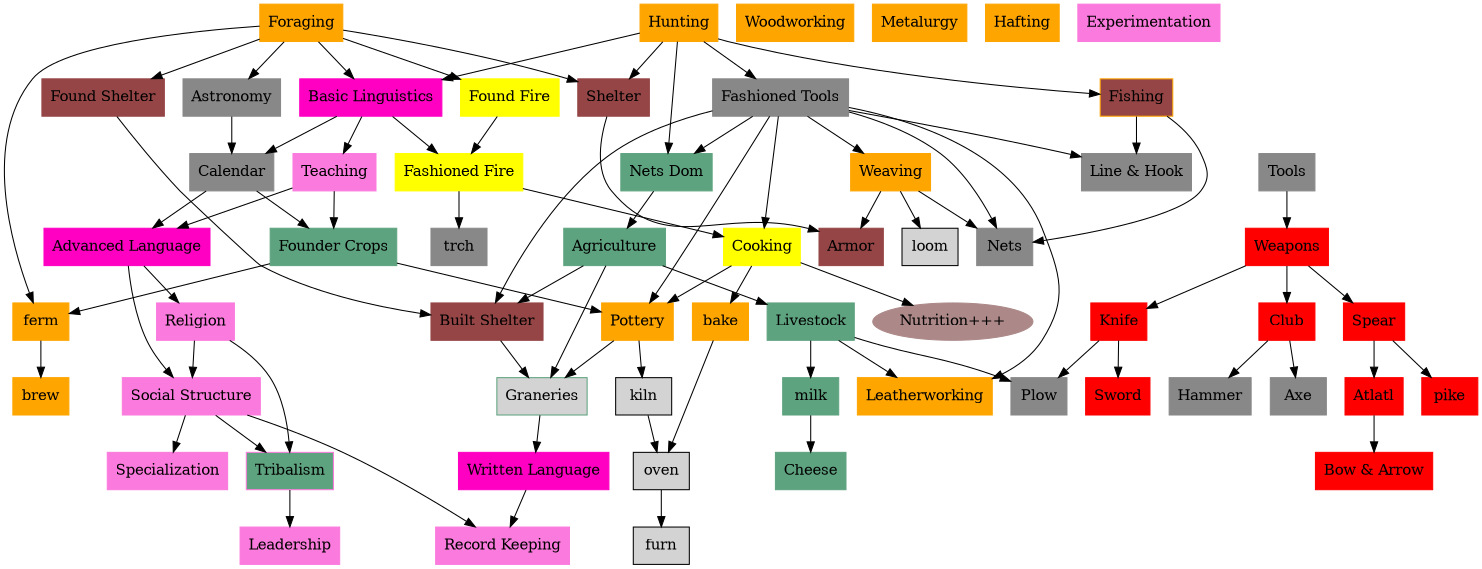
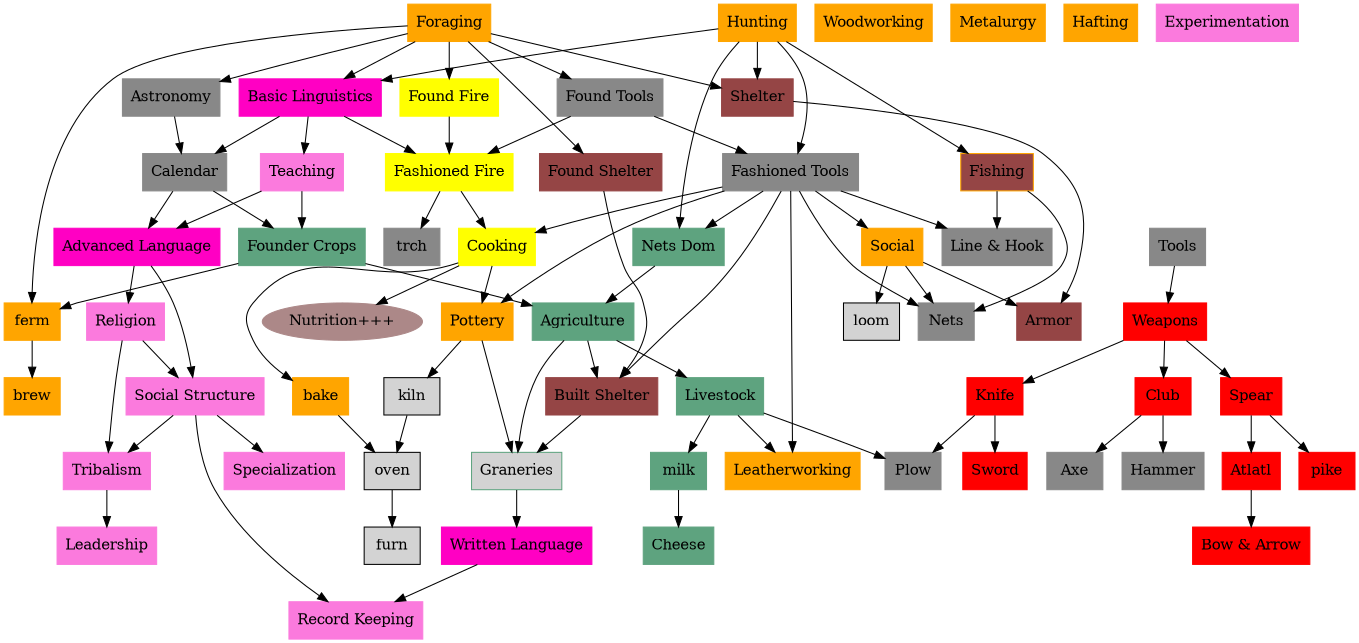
none -> (610, 98)
(891, 172) -> (892, 247)
(494, 286) -> (444, 283)
(290, 471) -> (107, 471)
